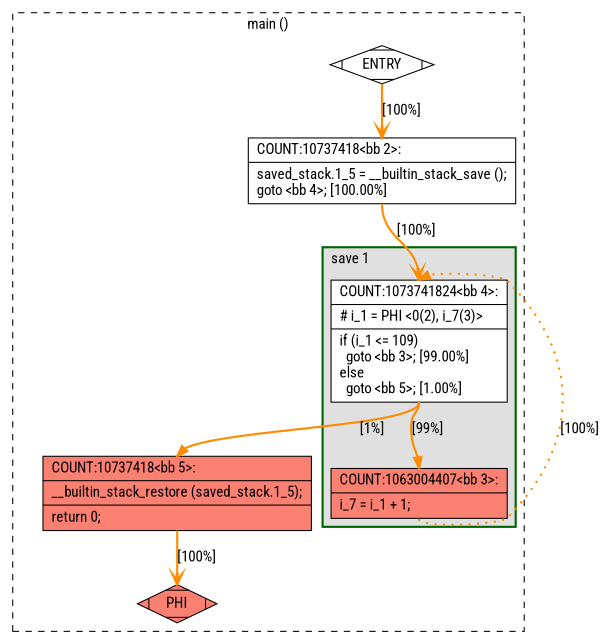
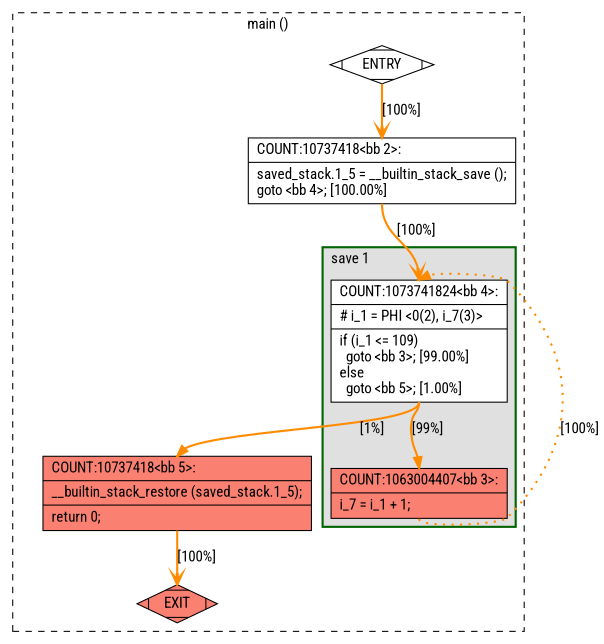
(177, 604) -> (177, 604)
